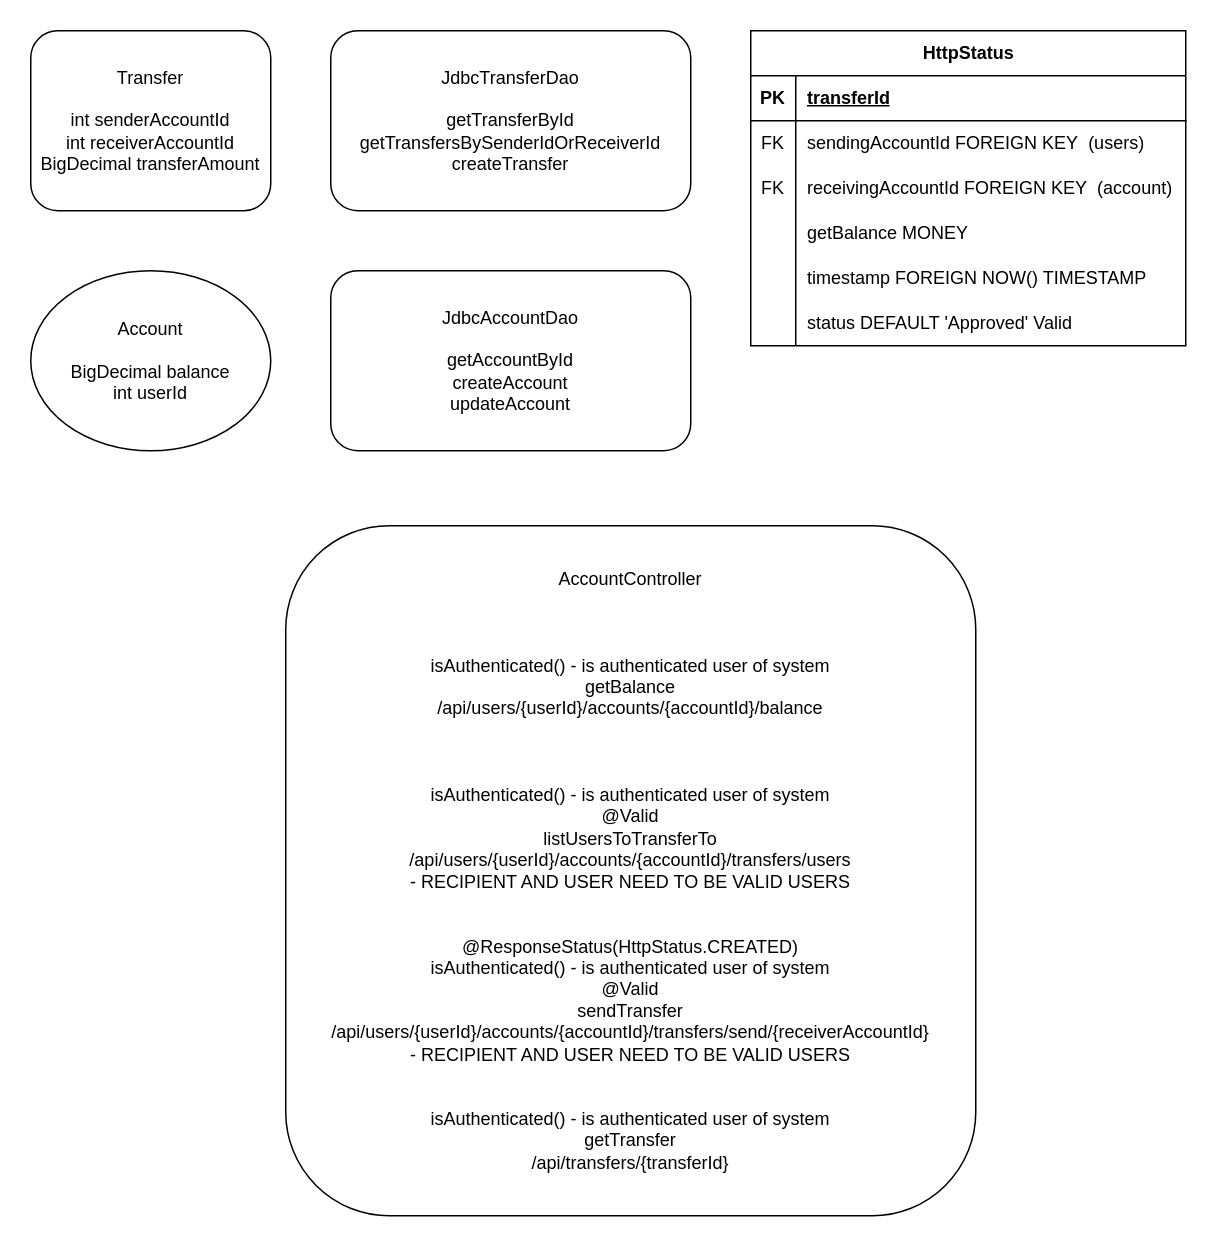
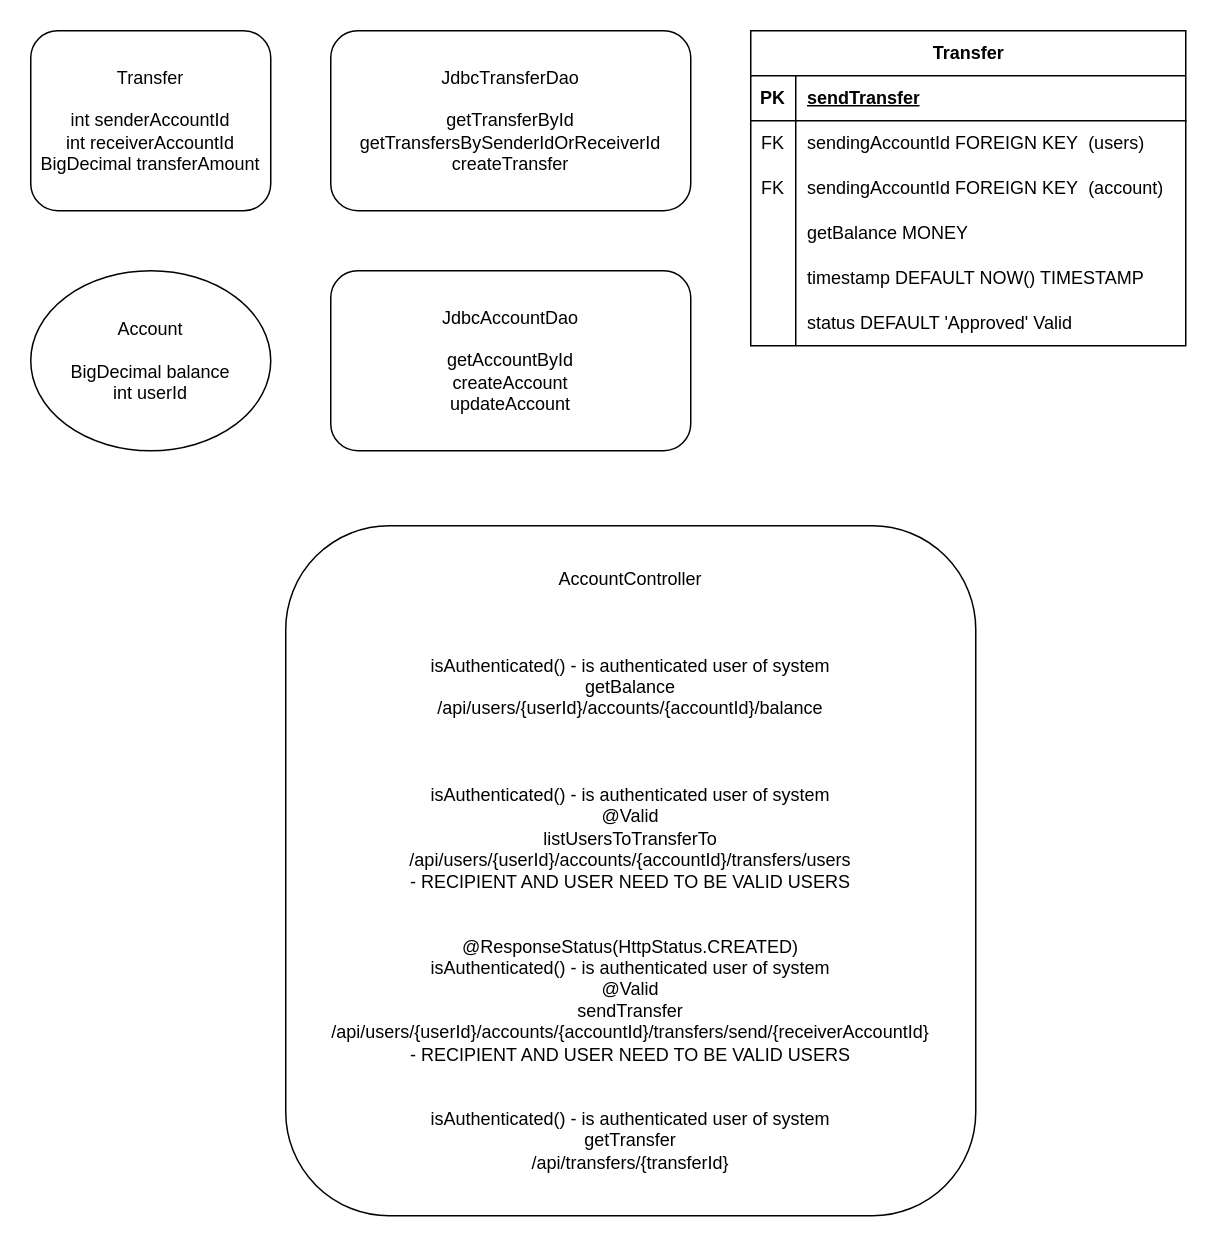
(969, 53) -> (969, 53)
(858, 98) -> (868, 98)
(997, 188) -> (995, 188)
(965, 278) -> (965, 278)
